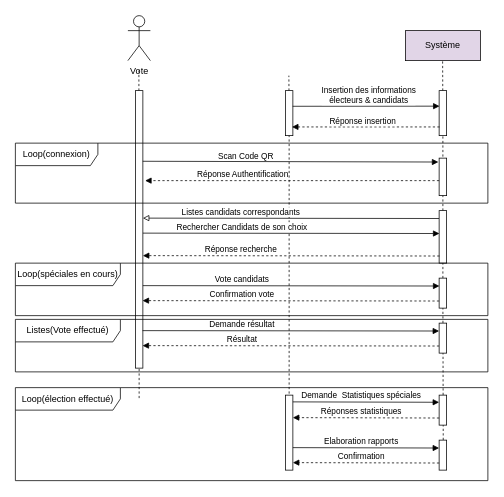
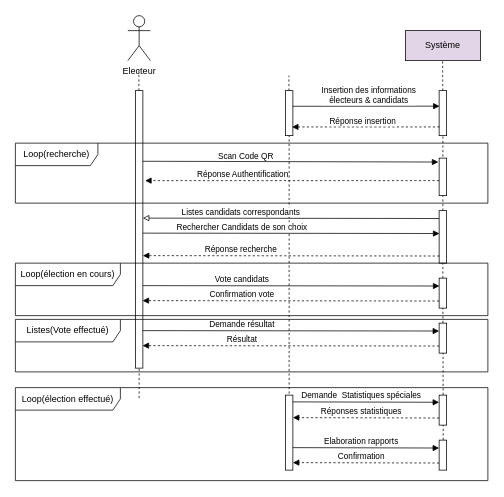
(140, 71) -> (140, 71)
(57, 154) -> (57, 154)
(68, 274) -> (68, 274)
